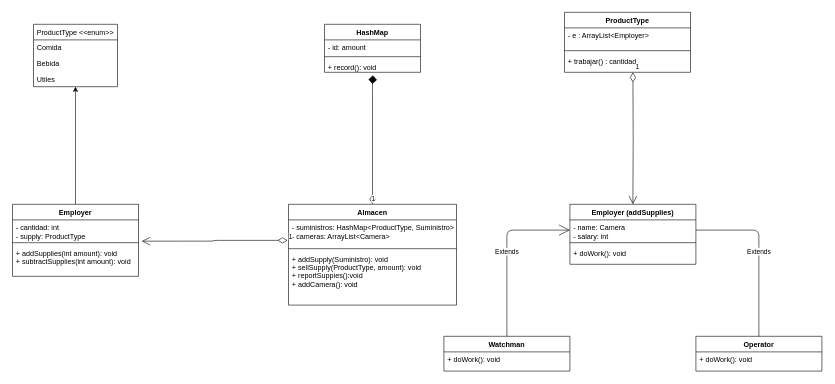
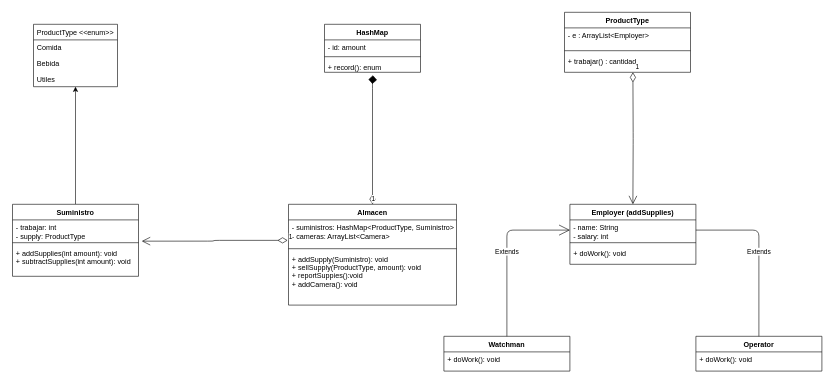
(356, 67) -> (357, 67)
(75, 212) -> (75, 212)
(41, 228) -> (42, 228)
(598, 228) -> (597, 228)
